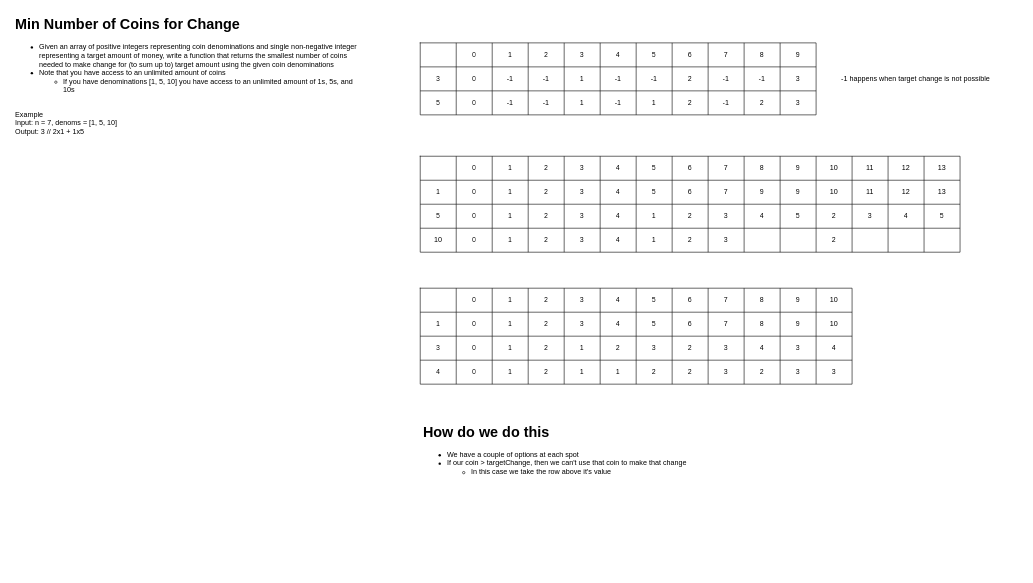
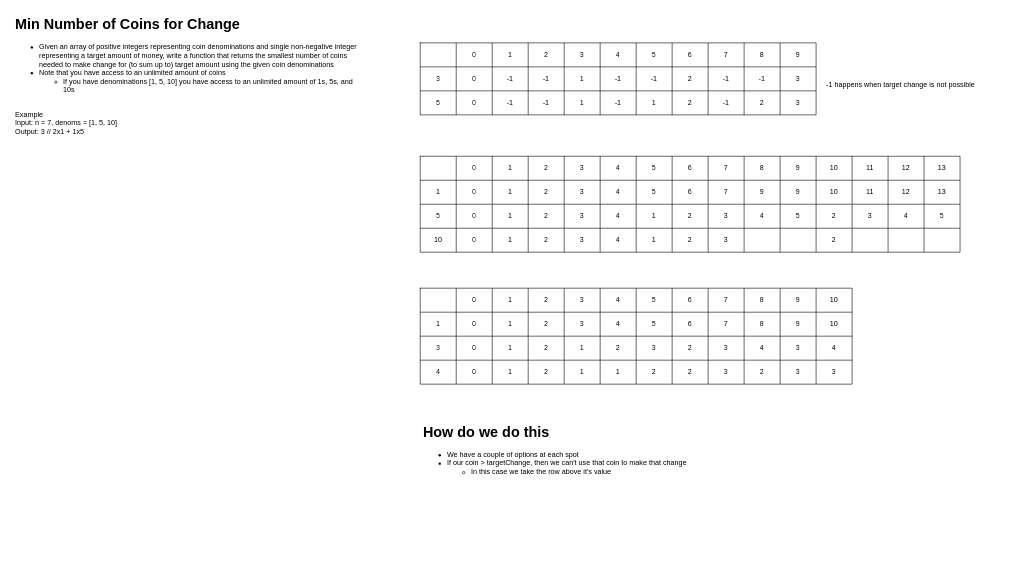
(930, 79) -> (915, 85)
